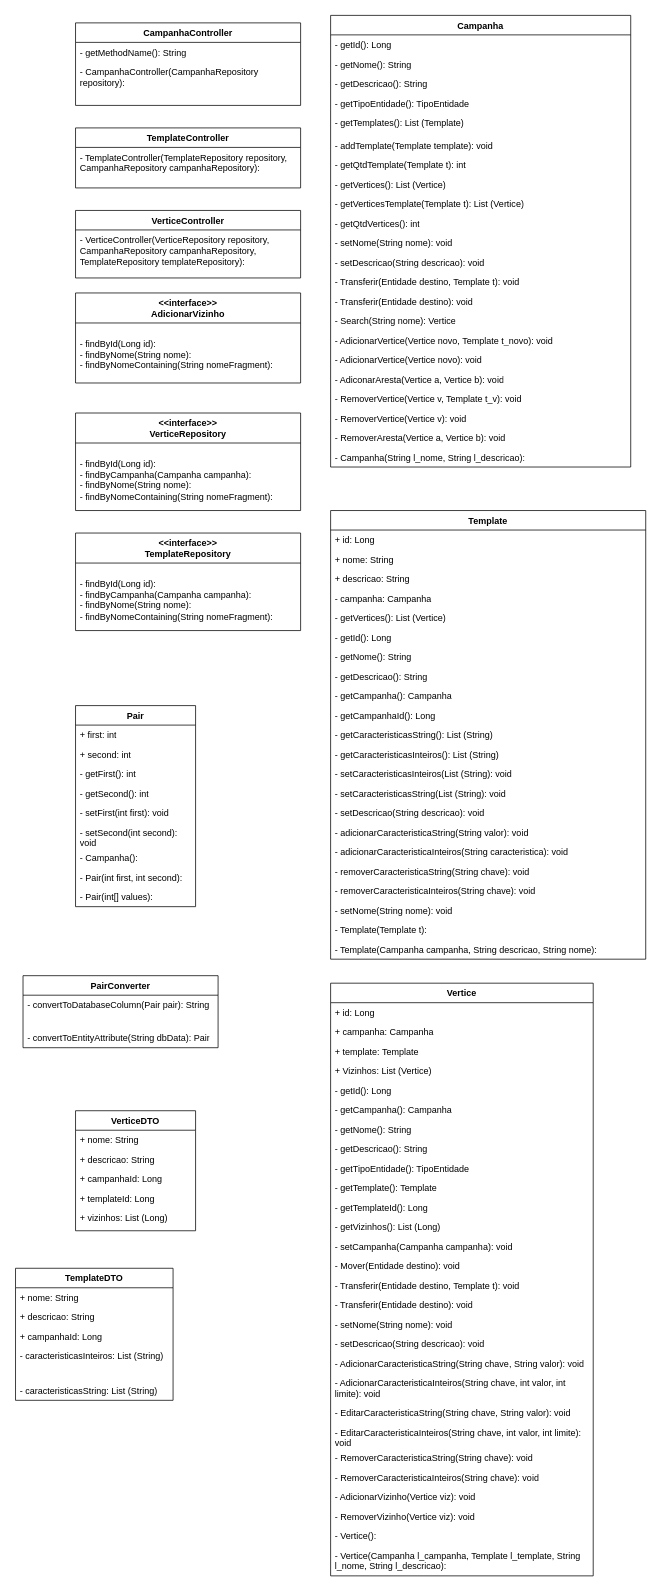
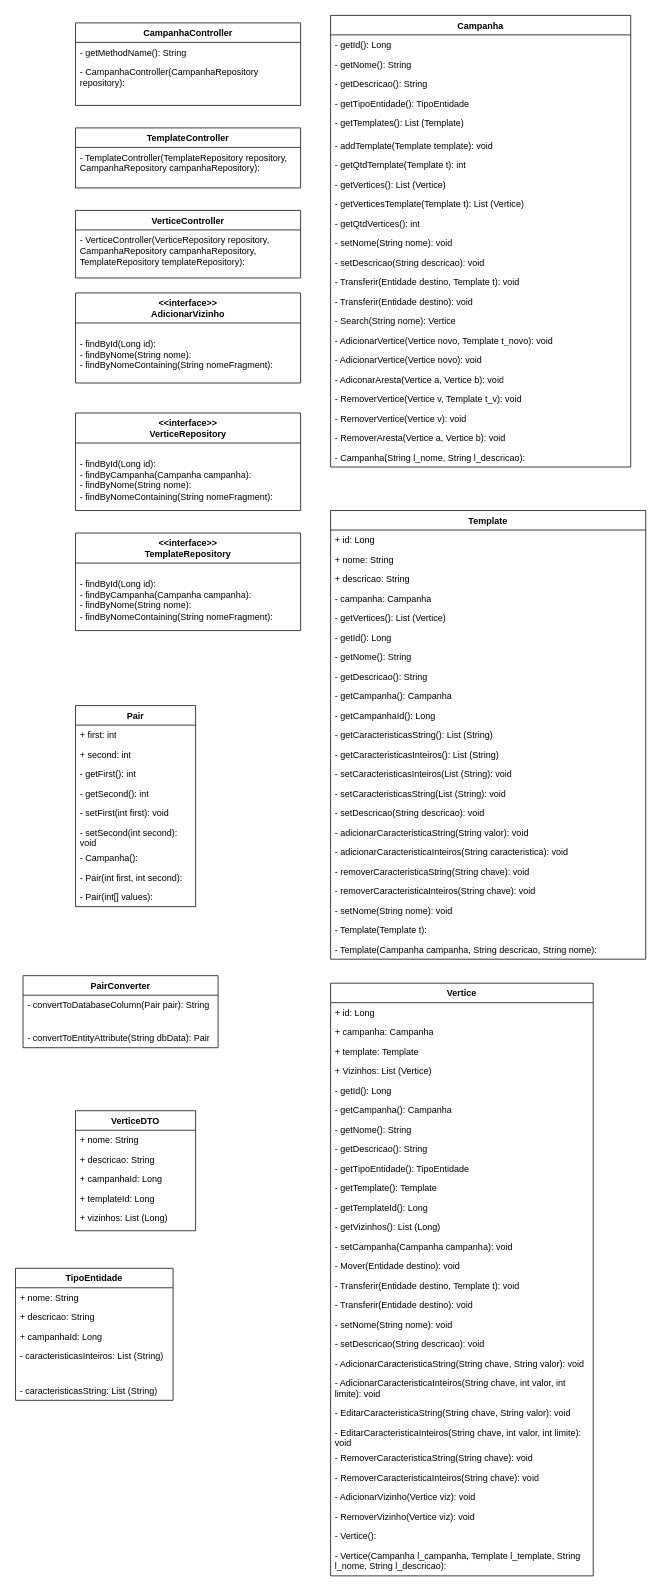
(94, 1279) -> (94, 1279)
